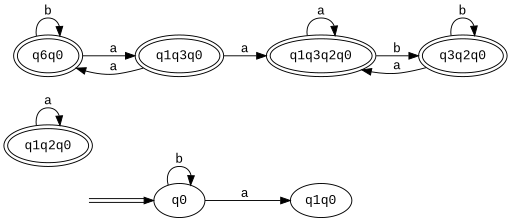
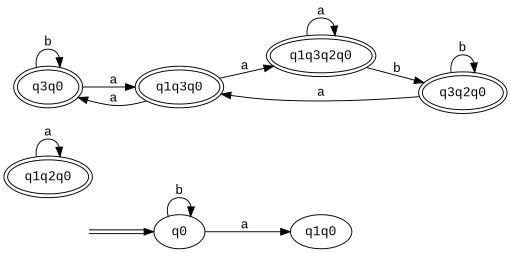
(48, 56) -> (48, 87)
(399, 73) -> (325, 101)
